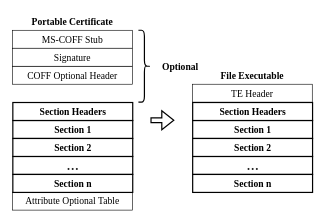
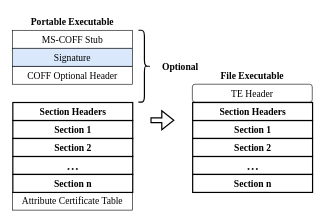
(72, 21) -> (72, 21)
(72, 57) -> (72, 57)
(252, 93) -> (252, 93)
(72, 201) -> (72, 201)
